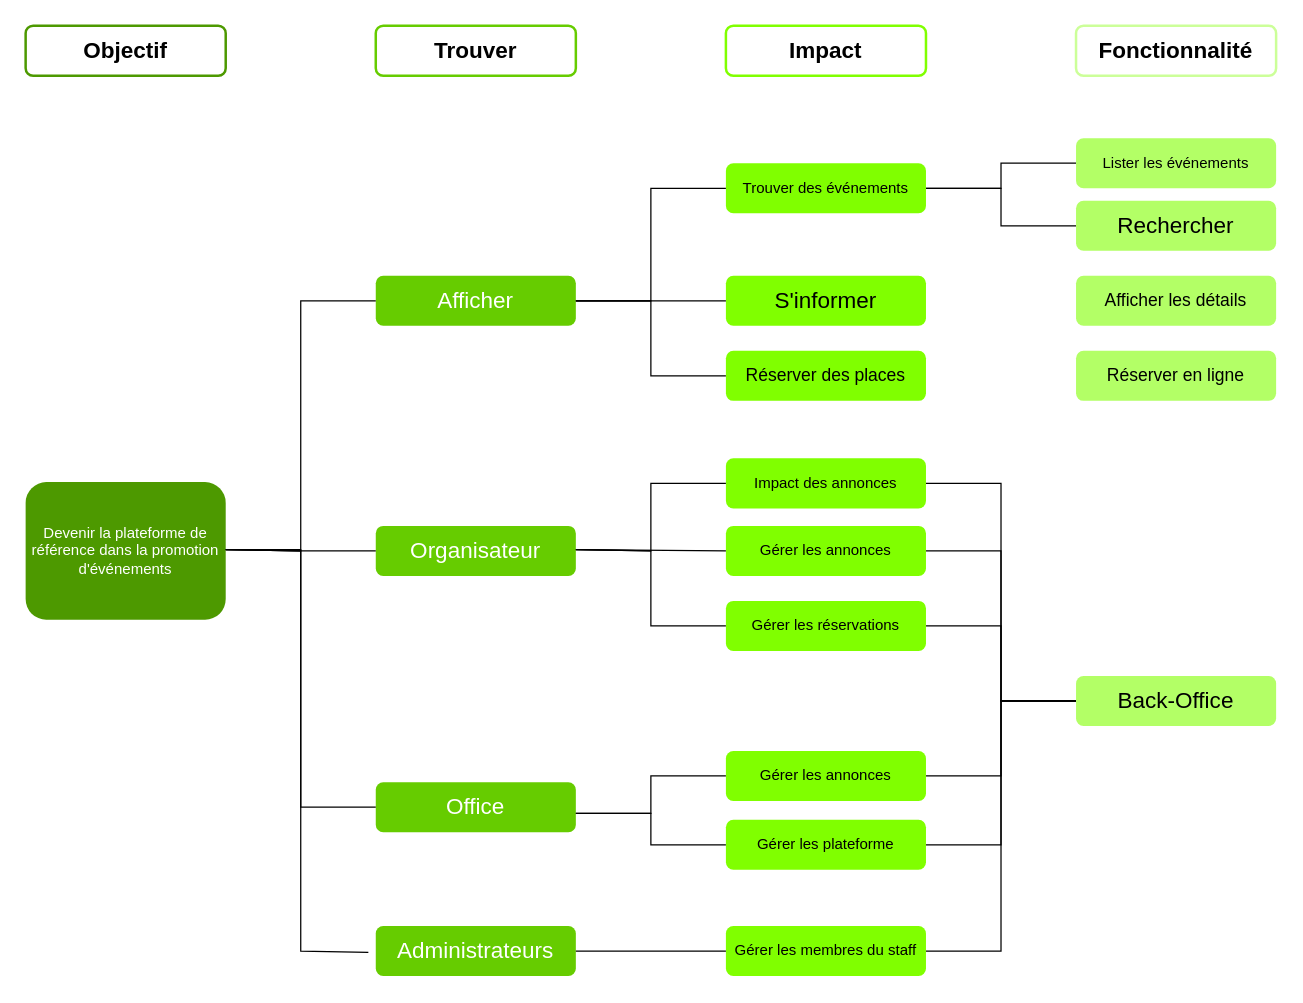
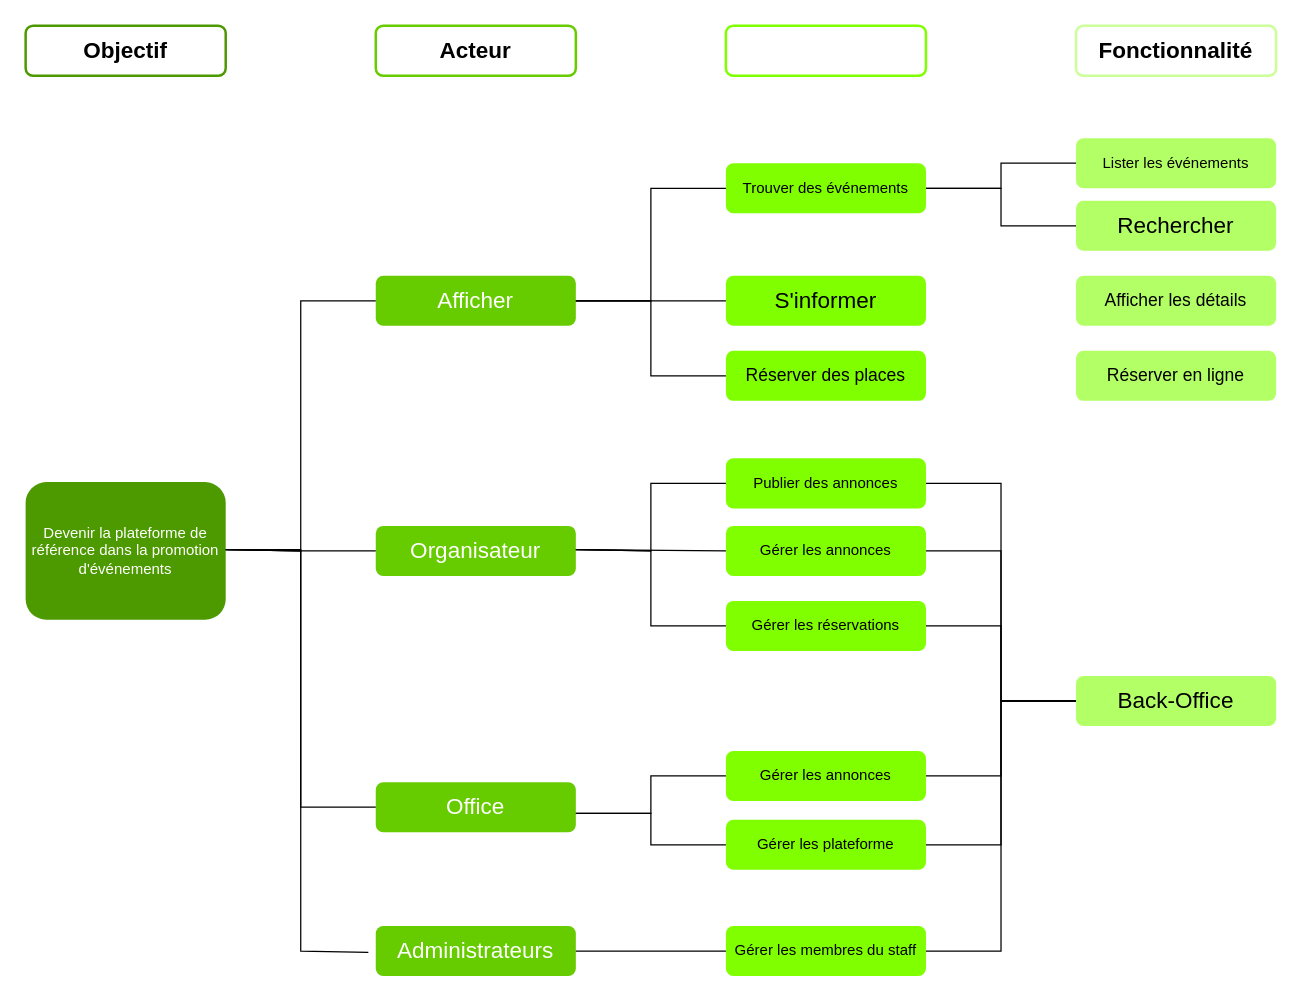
(476, 51) -> (476, 51)
(826, 51) -> none
(826, 483) -> (826, 483)
